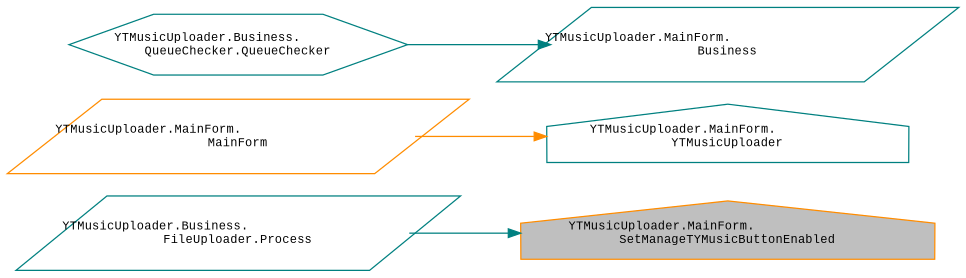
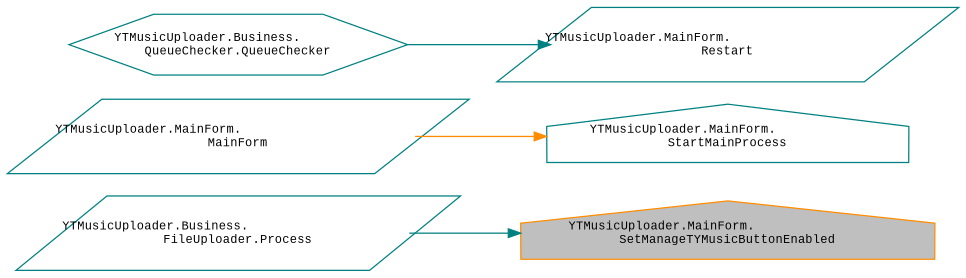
(728, 45) -> (728, 45)
(238, 136) -> (238, 136)
(728, 136) -> (728, 136)
